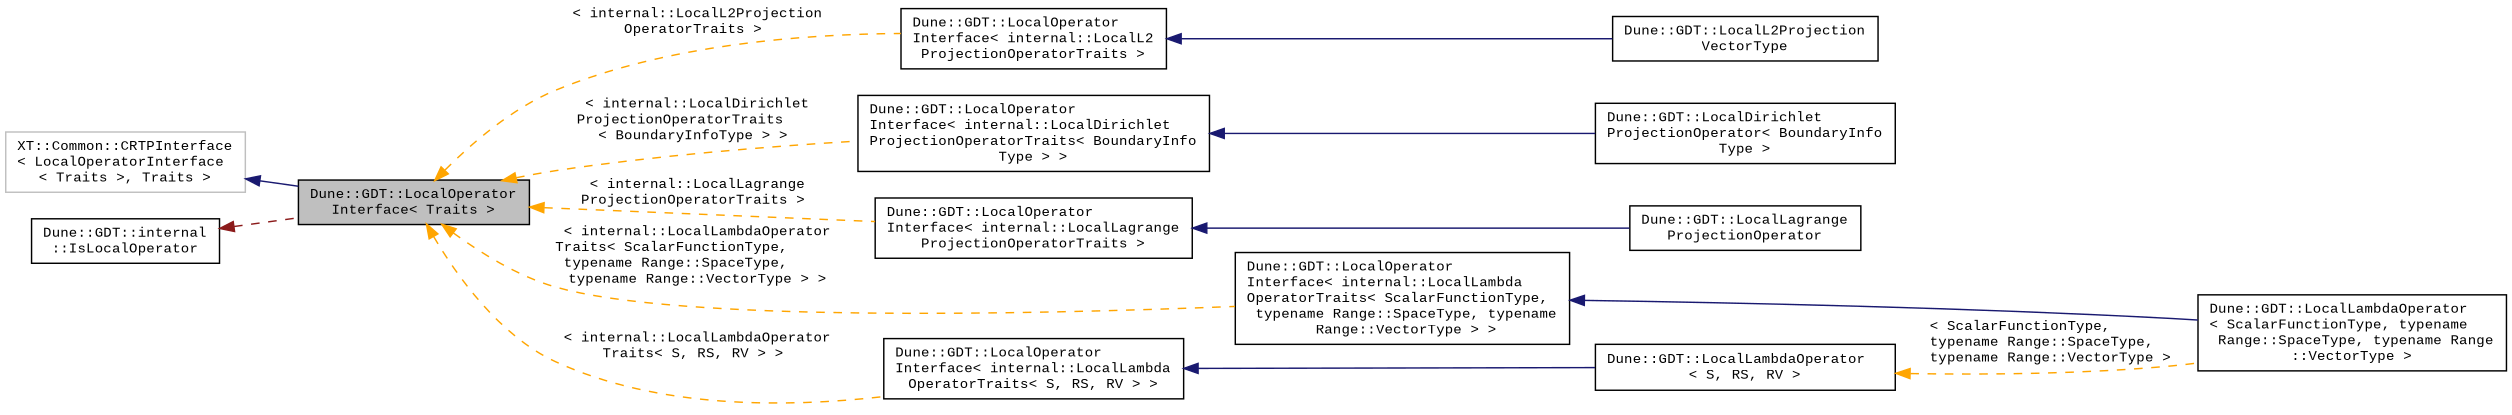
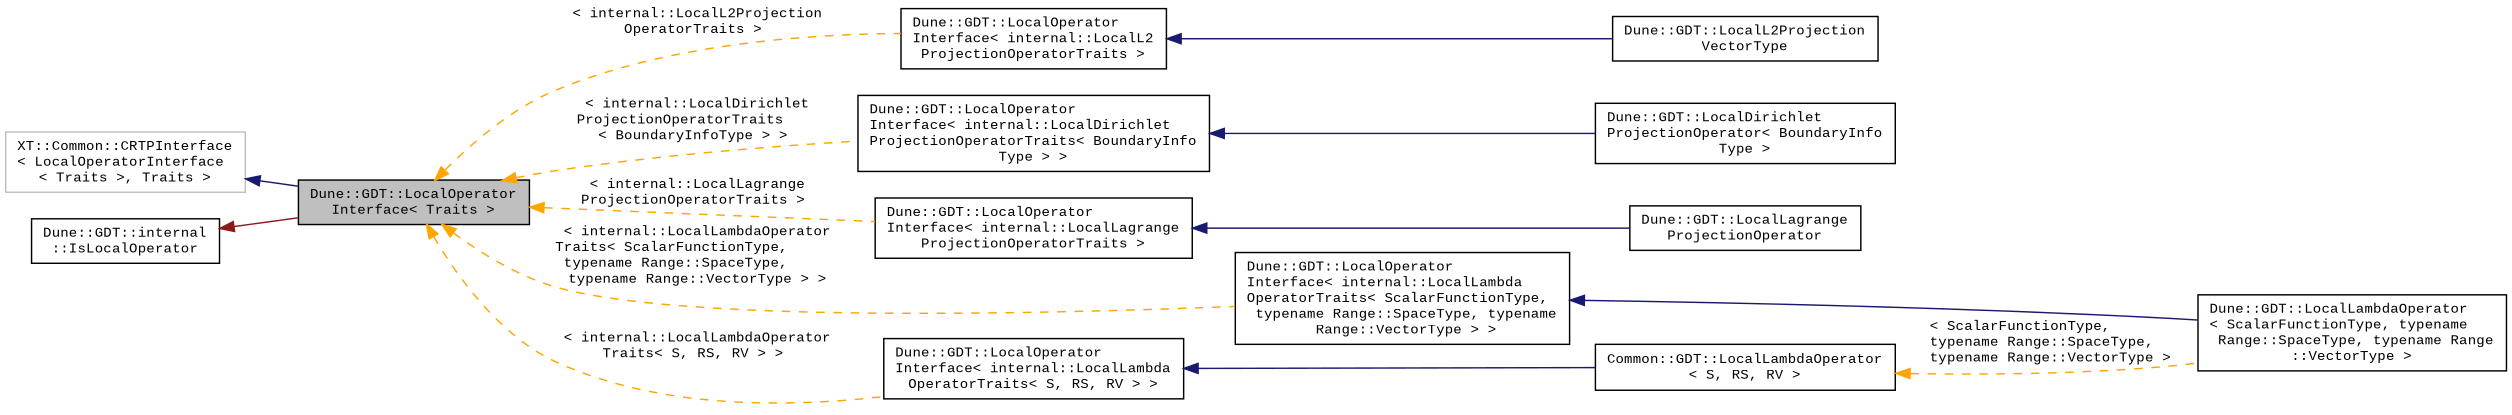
(266, 222) -> (266, 222)
(1745, 367) -> (1745, 367)
